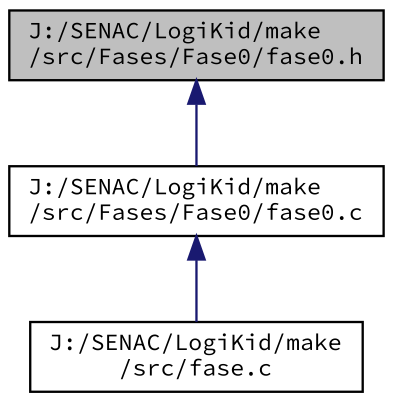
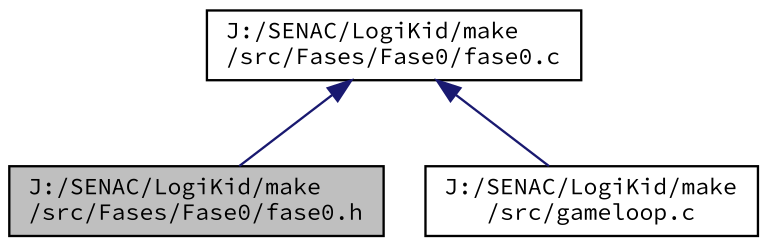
(196, 135) -> (286, 130)
(196, 357) -> (592, 201)
